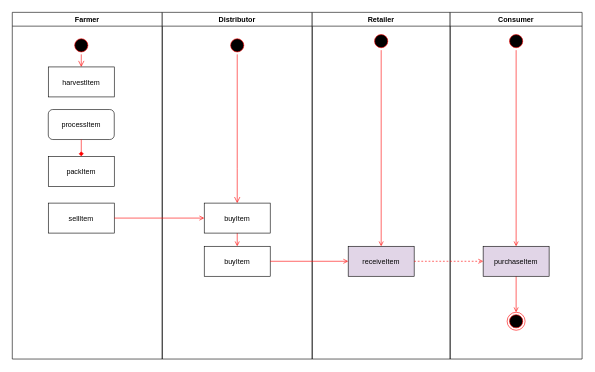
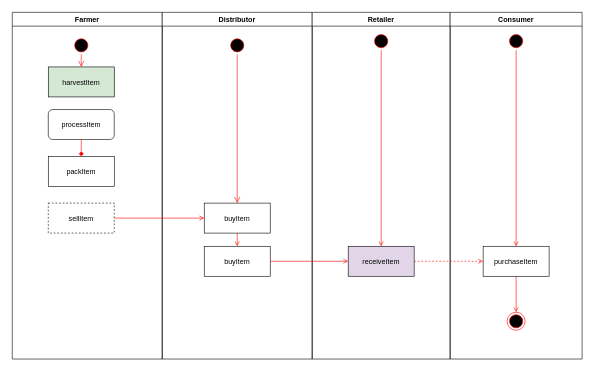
(81, 82) -> (81, 82)
(81, 218) -> (81, 218)
(516, 261) -> (516, 261)
